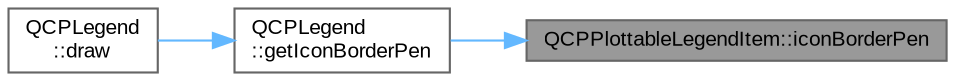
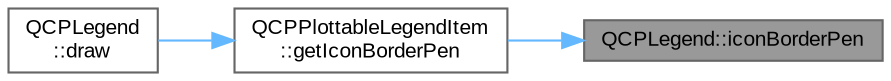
(342, 41) -> (371, 41)
(737, 41) -> (733, 41)
